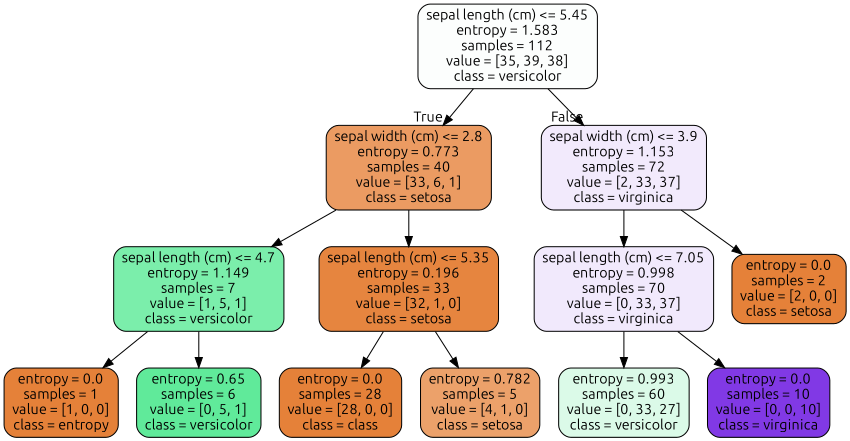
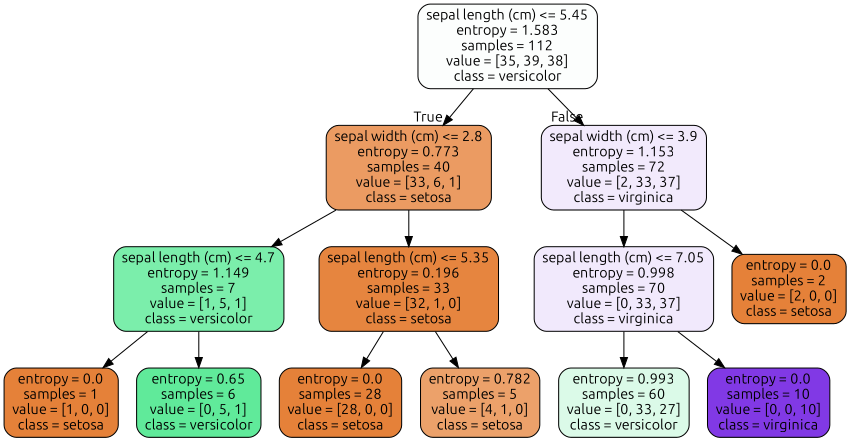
(61, 403) -> (61, 403)
(340, 403) -> (340, 403)
